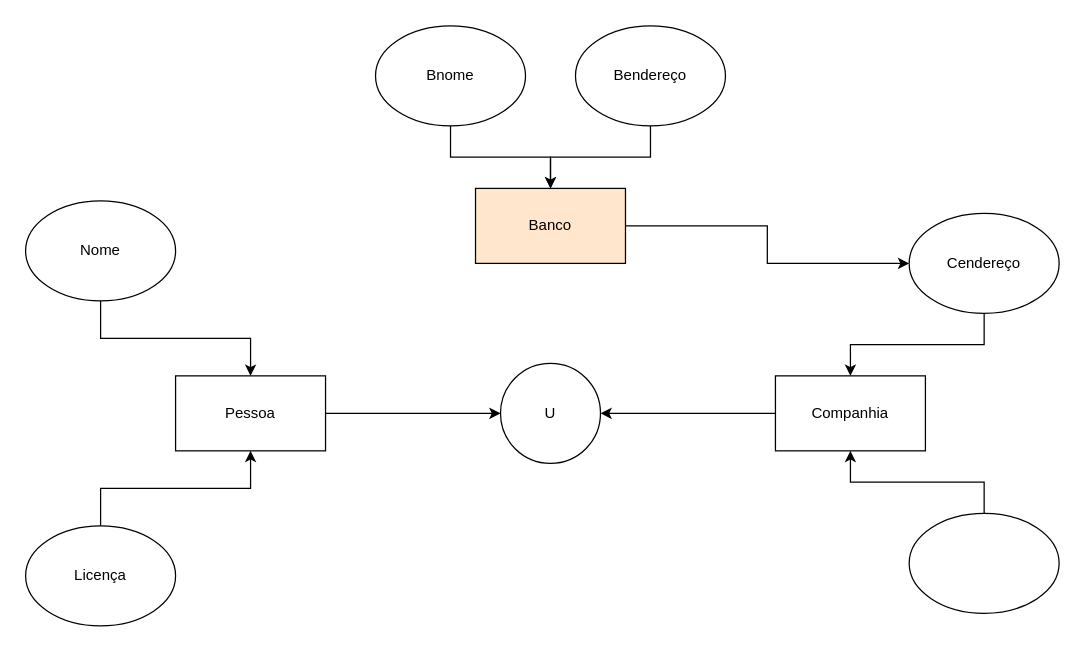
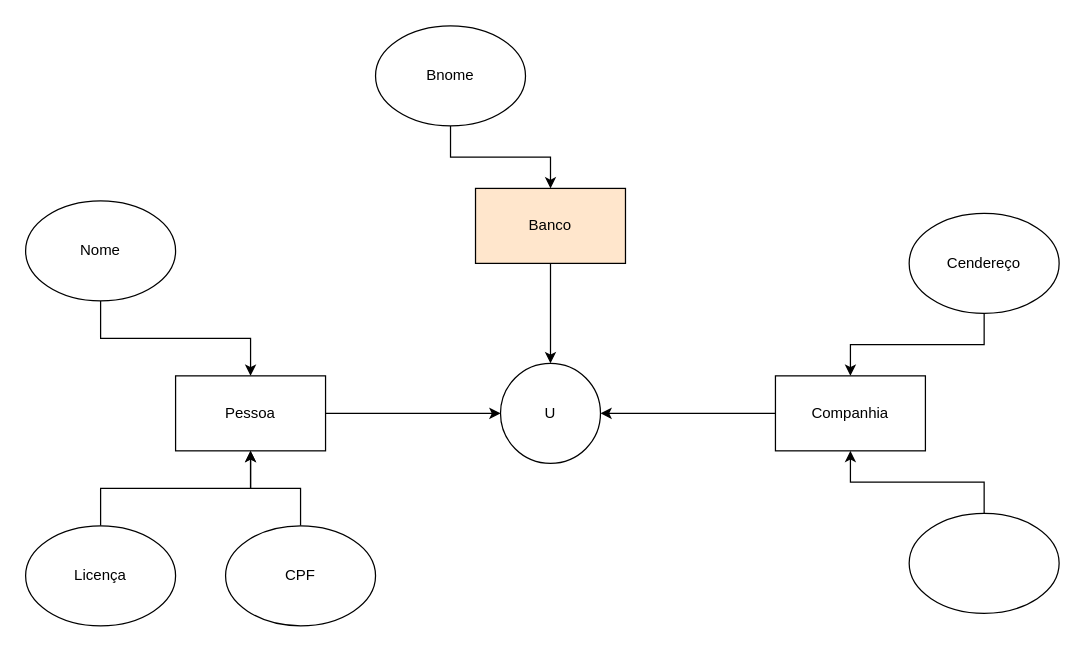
(651, 76) -> none
(618, 157) -> none
(768, 240) -> (551, 309)
none -> (295, 488)
none -> (301, 576)
